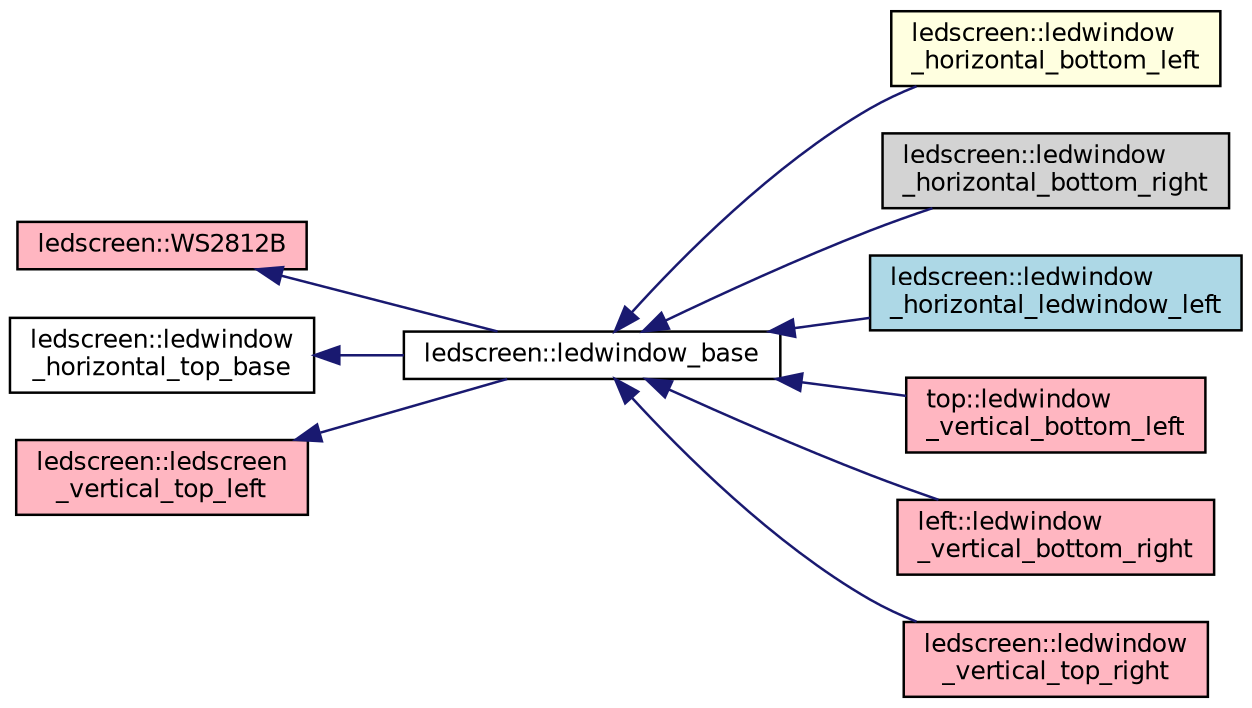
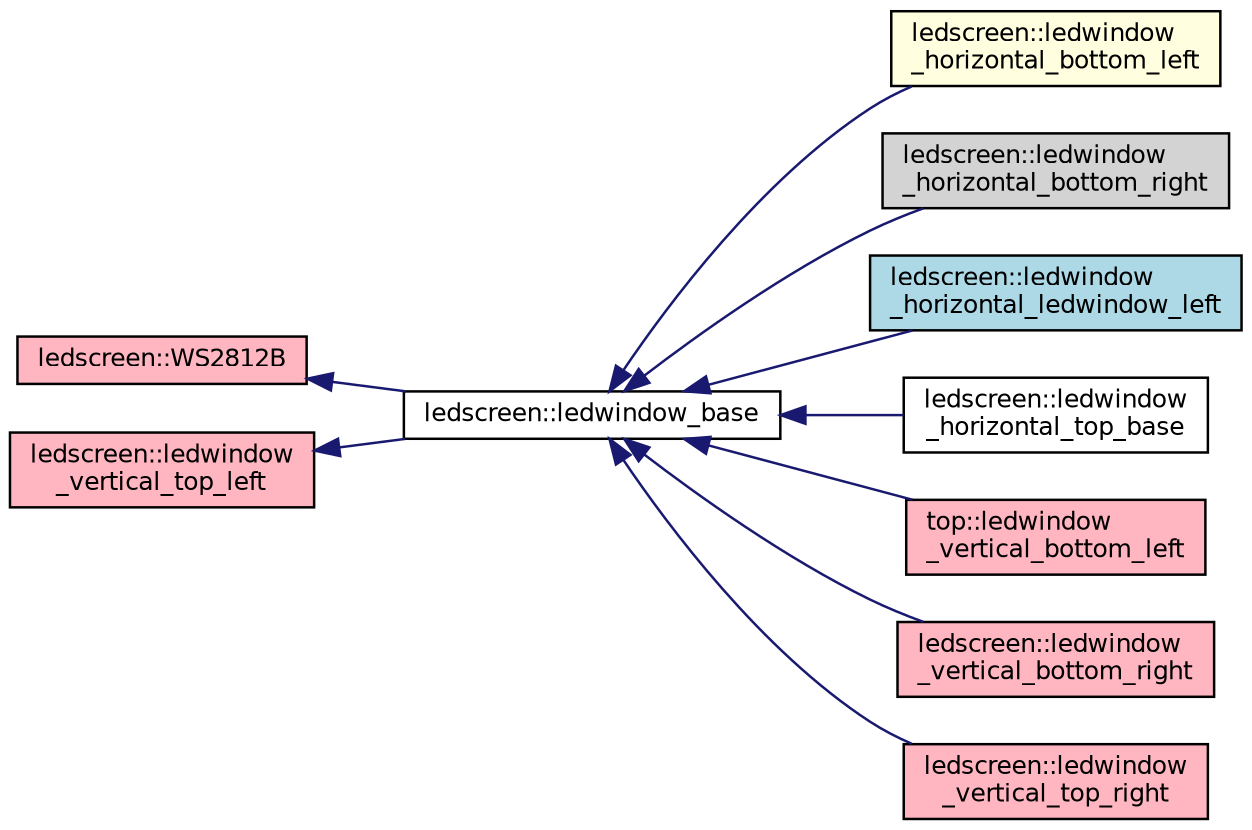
(372, 355) -> (855, 415)
(162, 477) -> (162, 470)
(1056, 537) -> (1056, 659)
